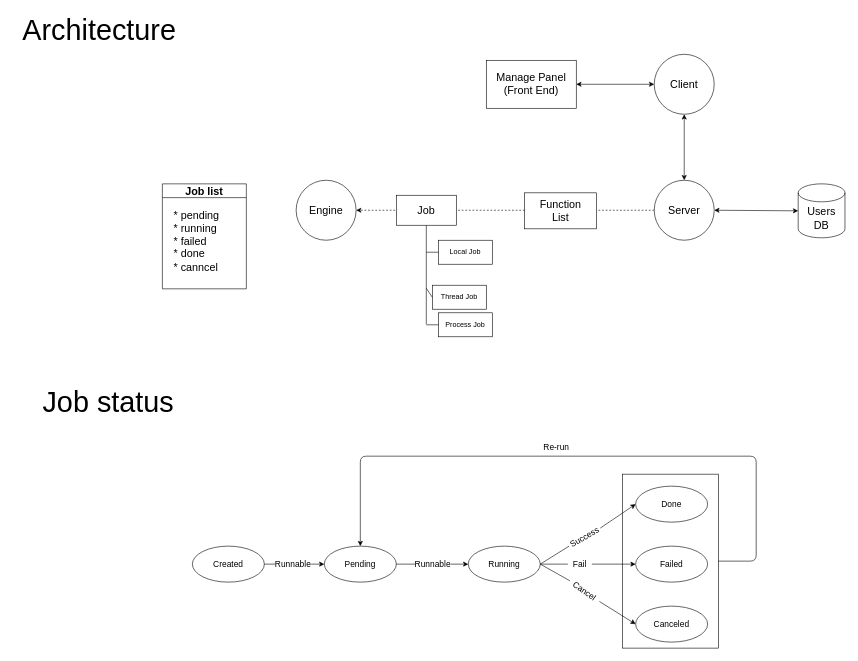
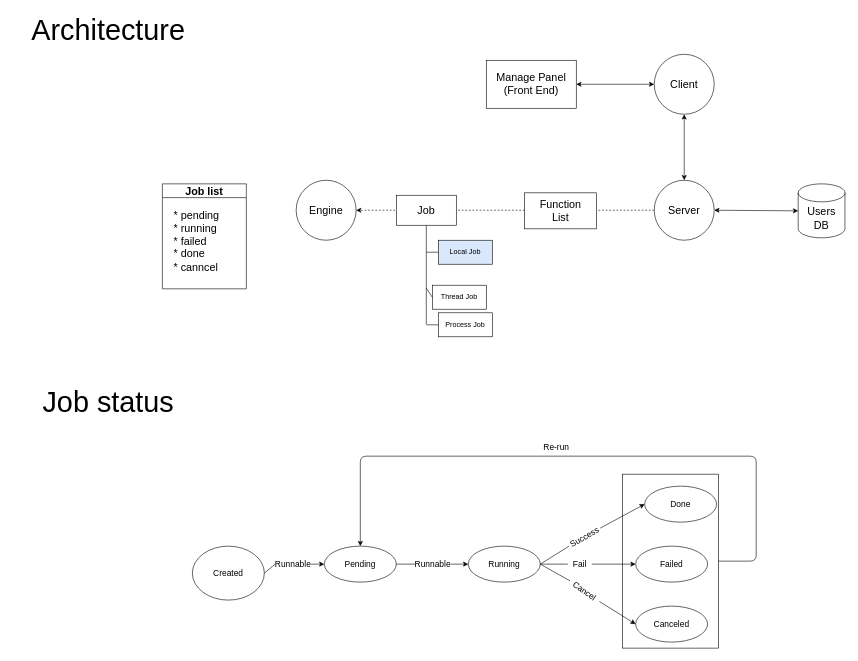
(99, 30) -> (108, 30)
(465, 252) -> (465, 252)
(672, 504) -> (681, 504)
(228, 564) -> (228, 573)
